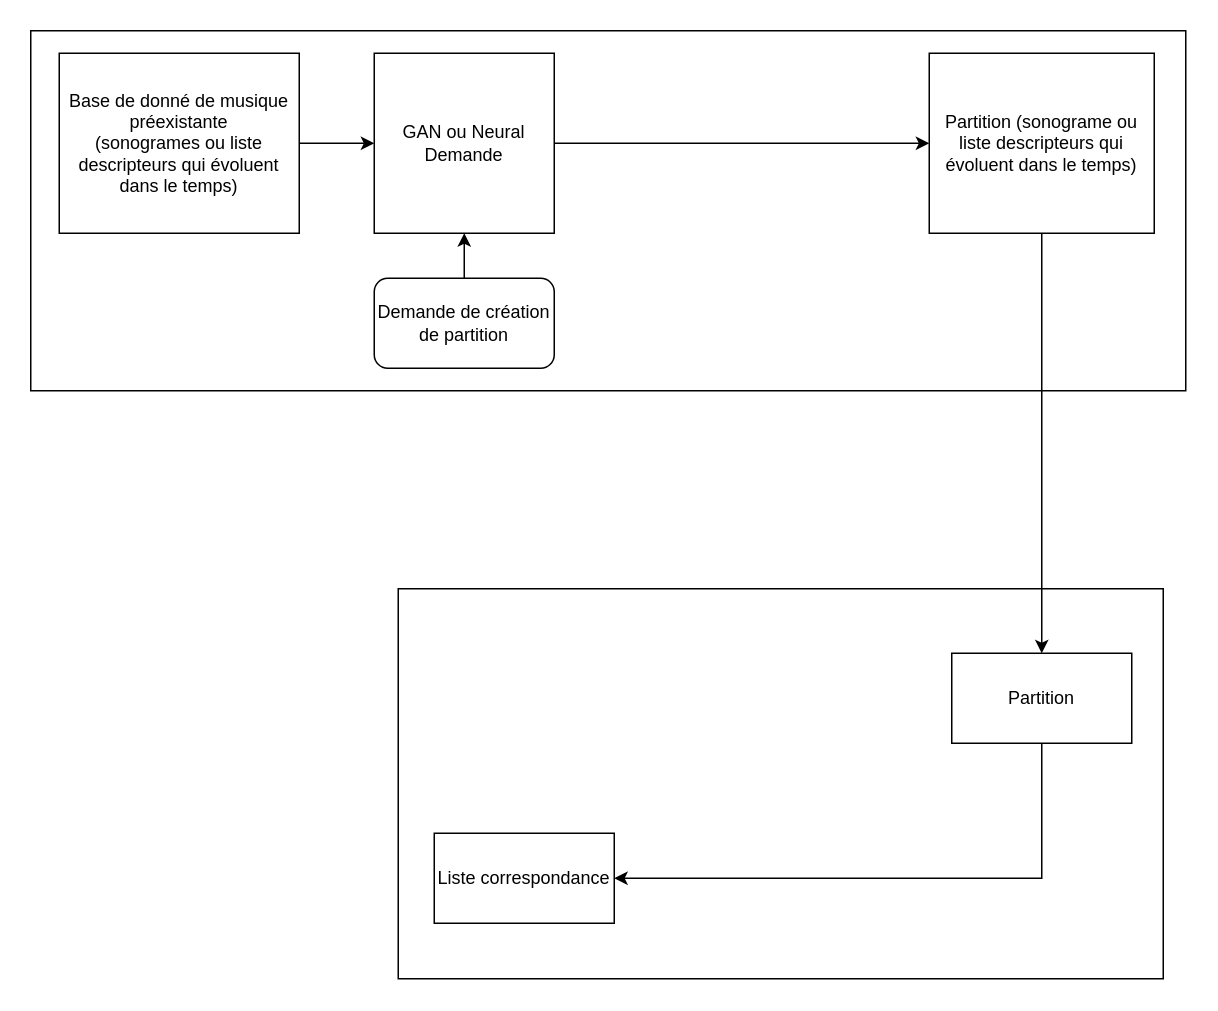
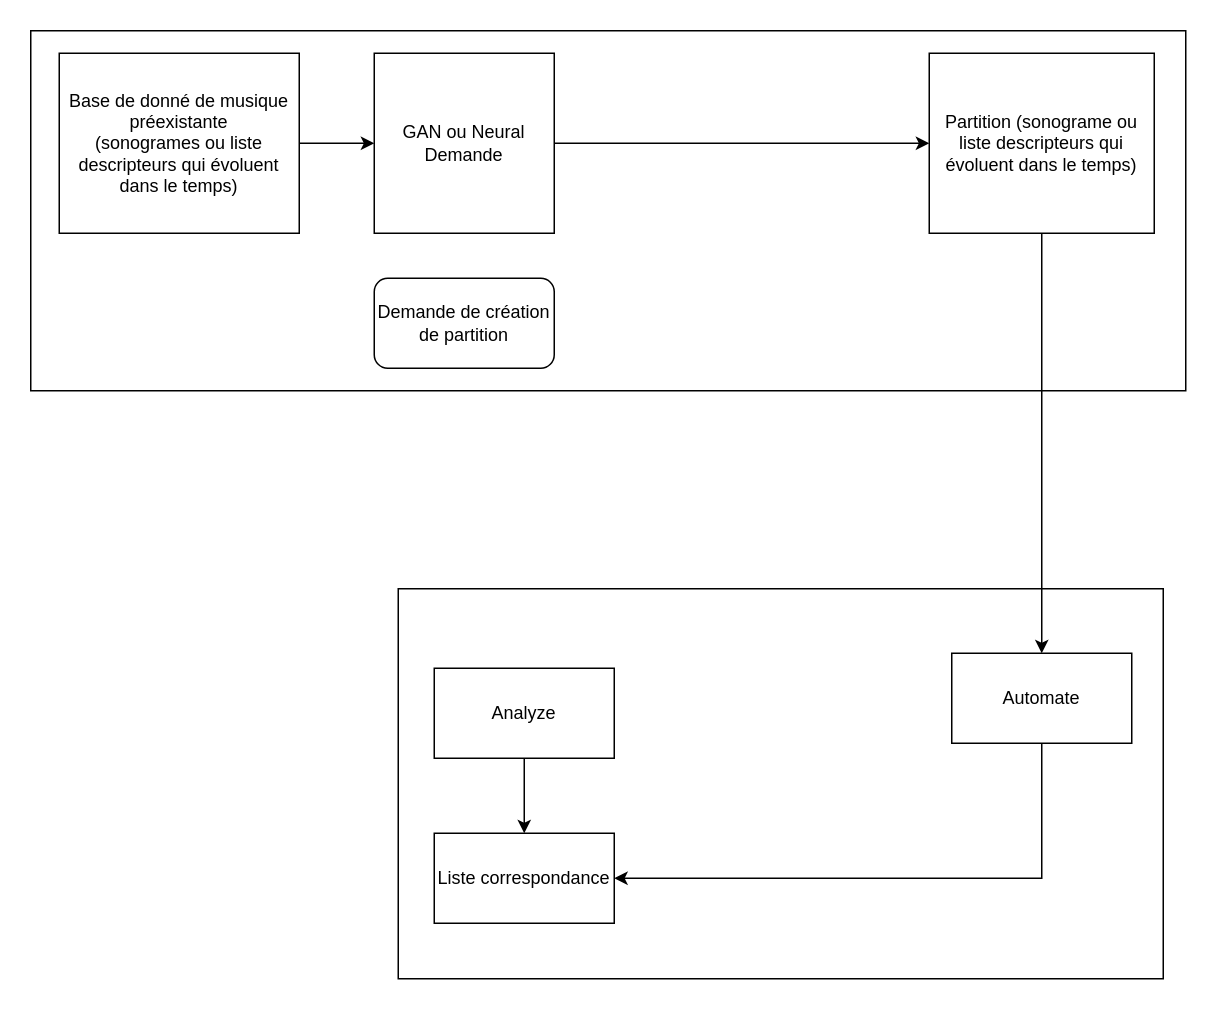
(464, 261) -> none
(1042, 698) -> (1042, 698)
none -> (524, 713)
none -> (524, 790)
